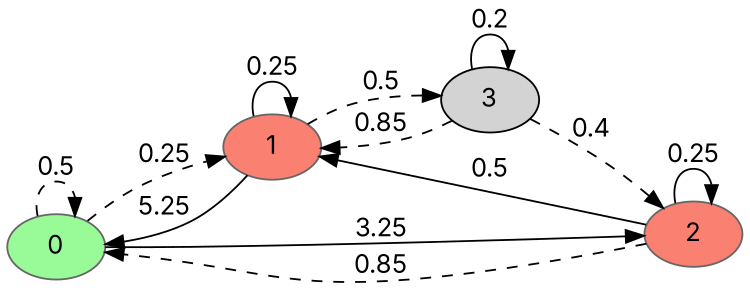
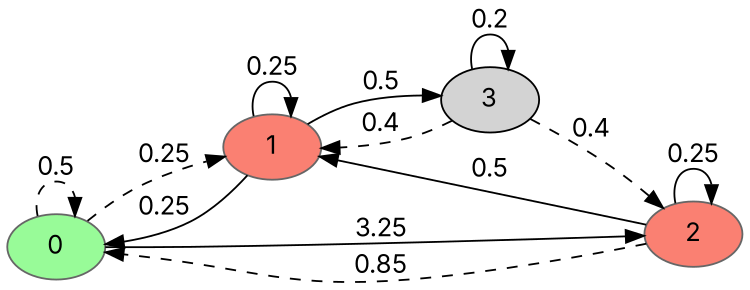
(363, 101) -> (363, 101)
(381, 124) -> (381, 124)
(164, 208) -> (164, 208)
